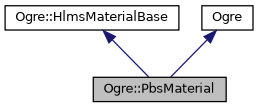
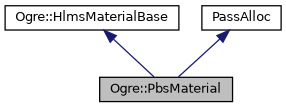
(227, 18) -> (241, 18)
